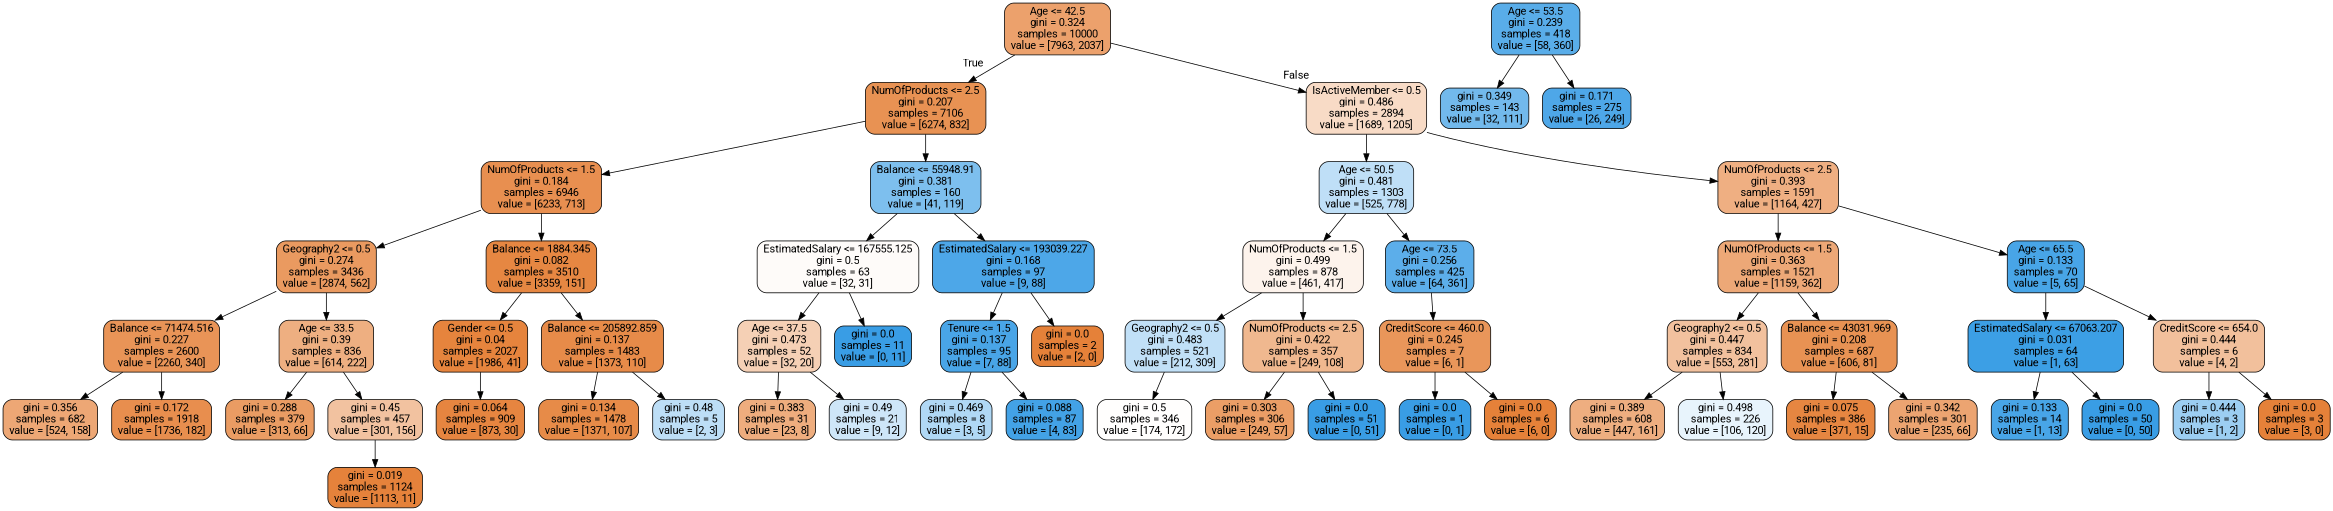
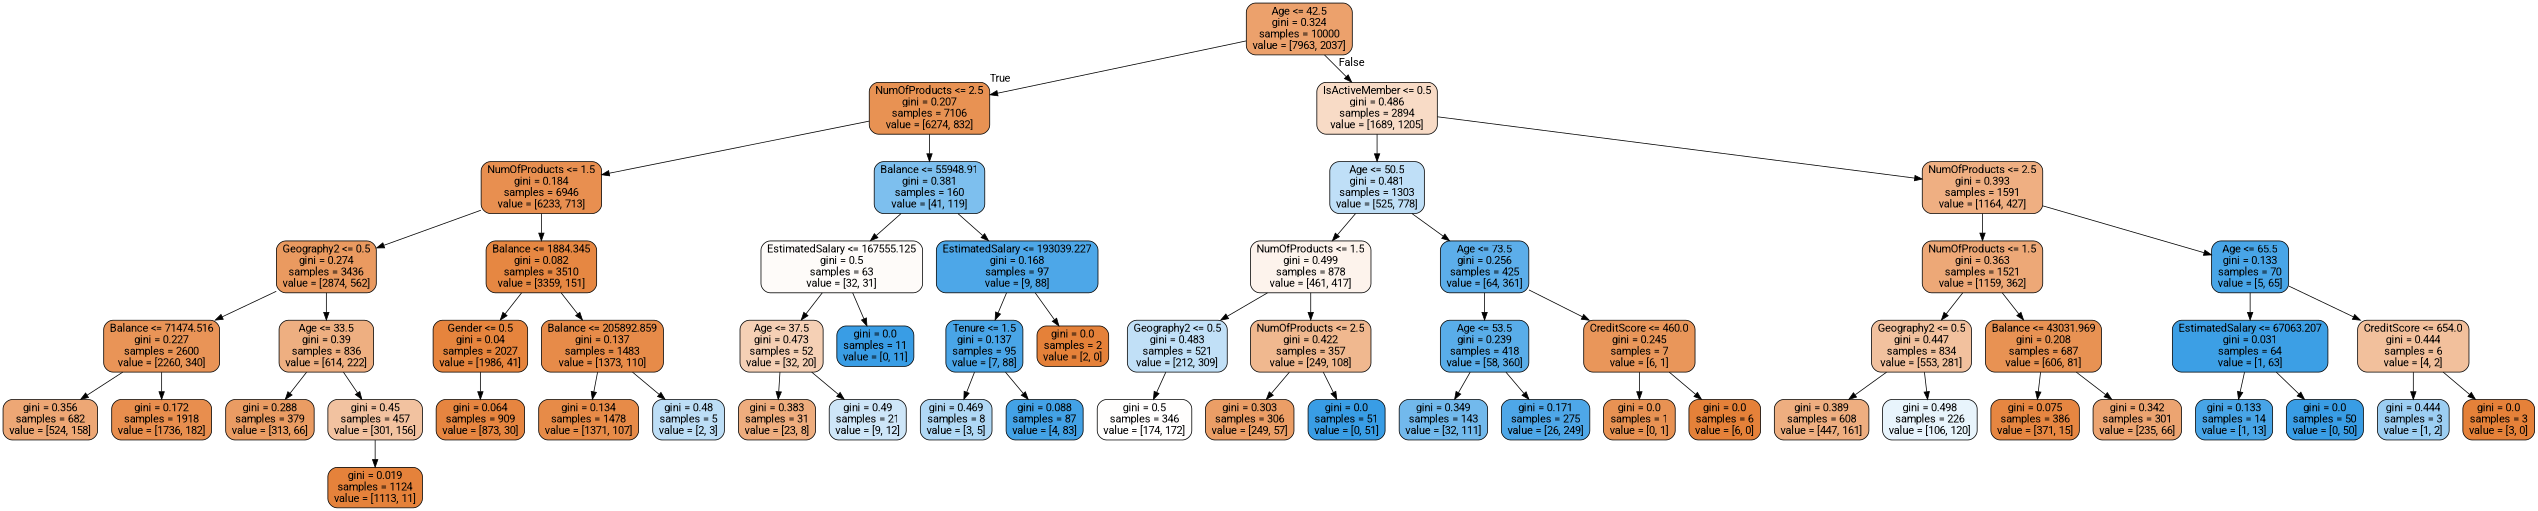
none -> (1485, 303)
(1435, 420) -> (1639, 420)
